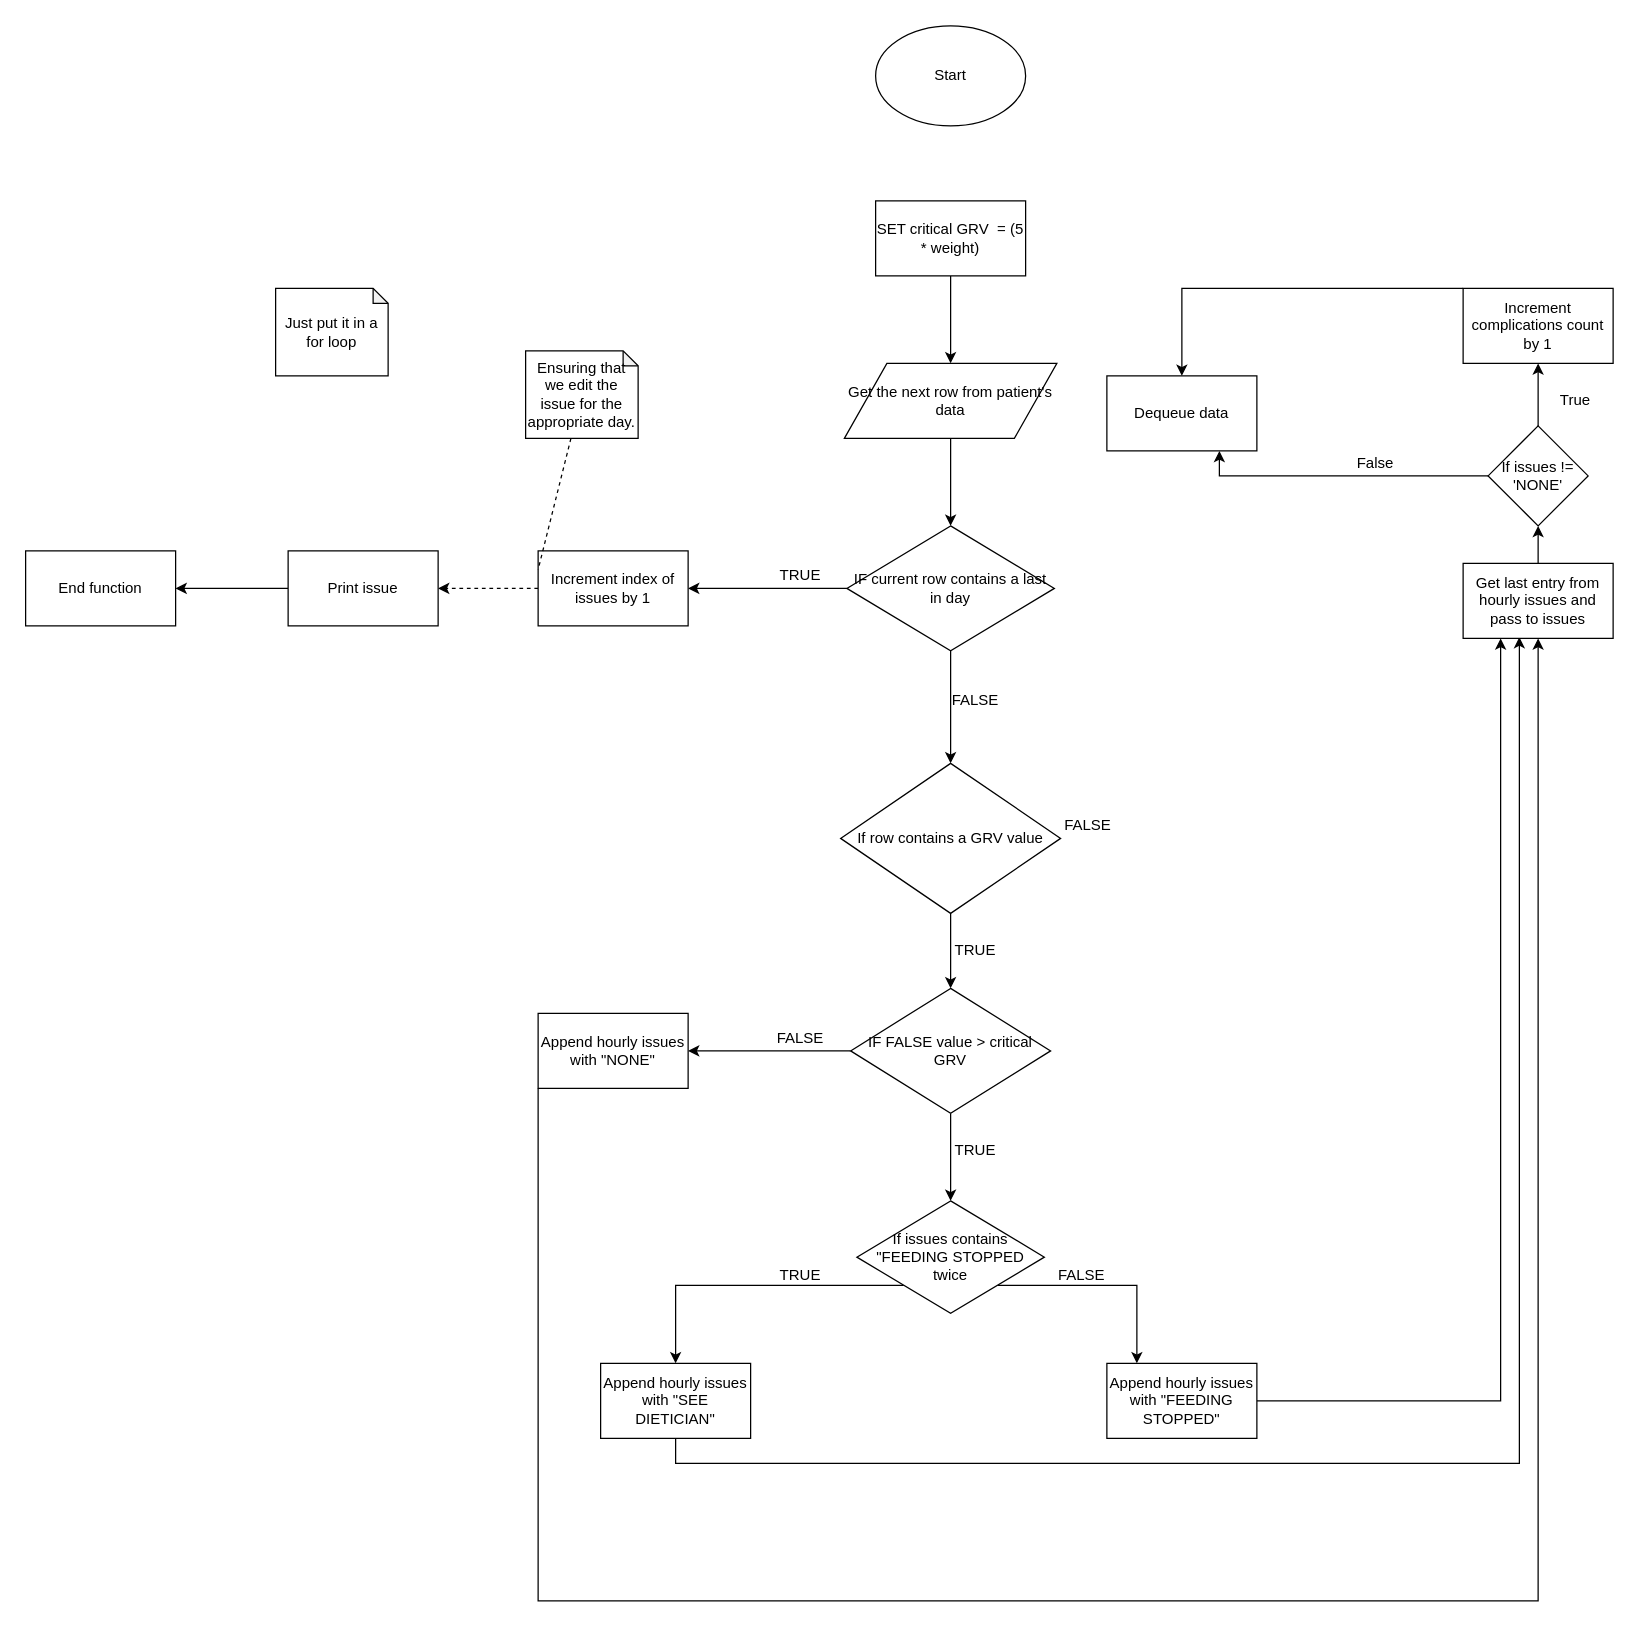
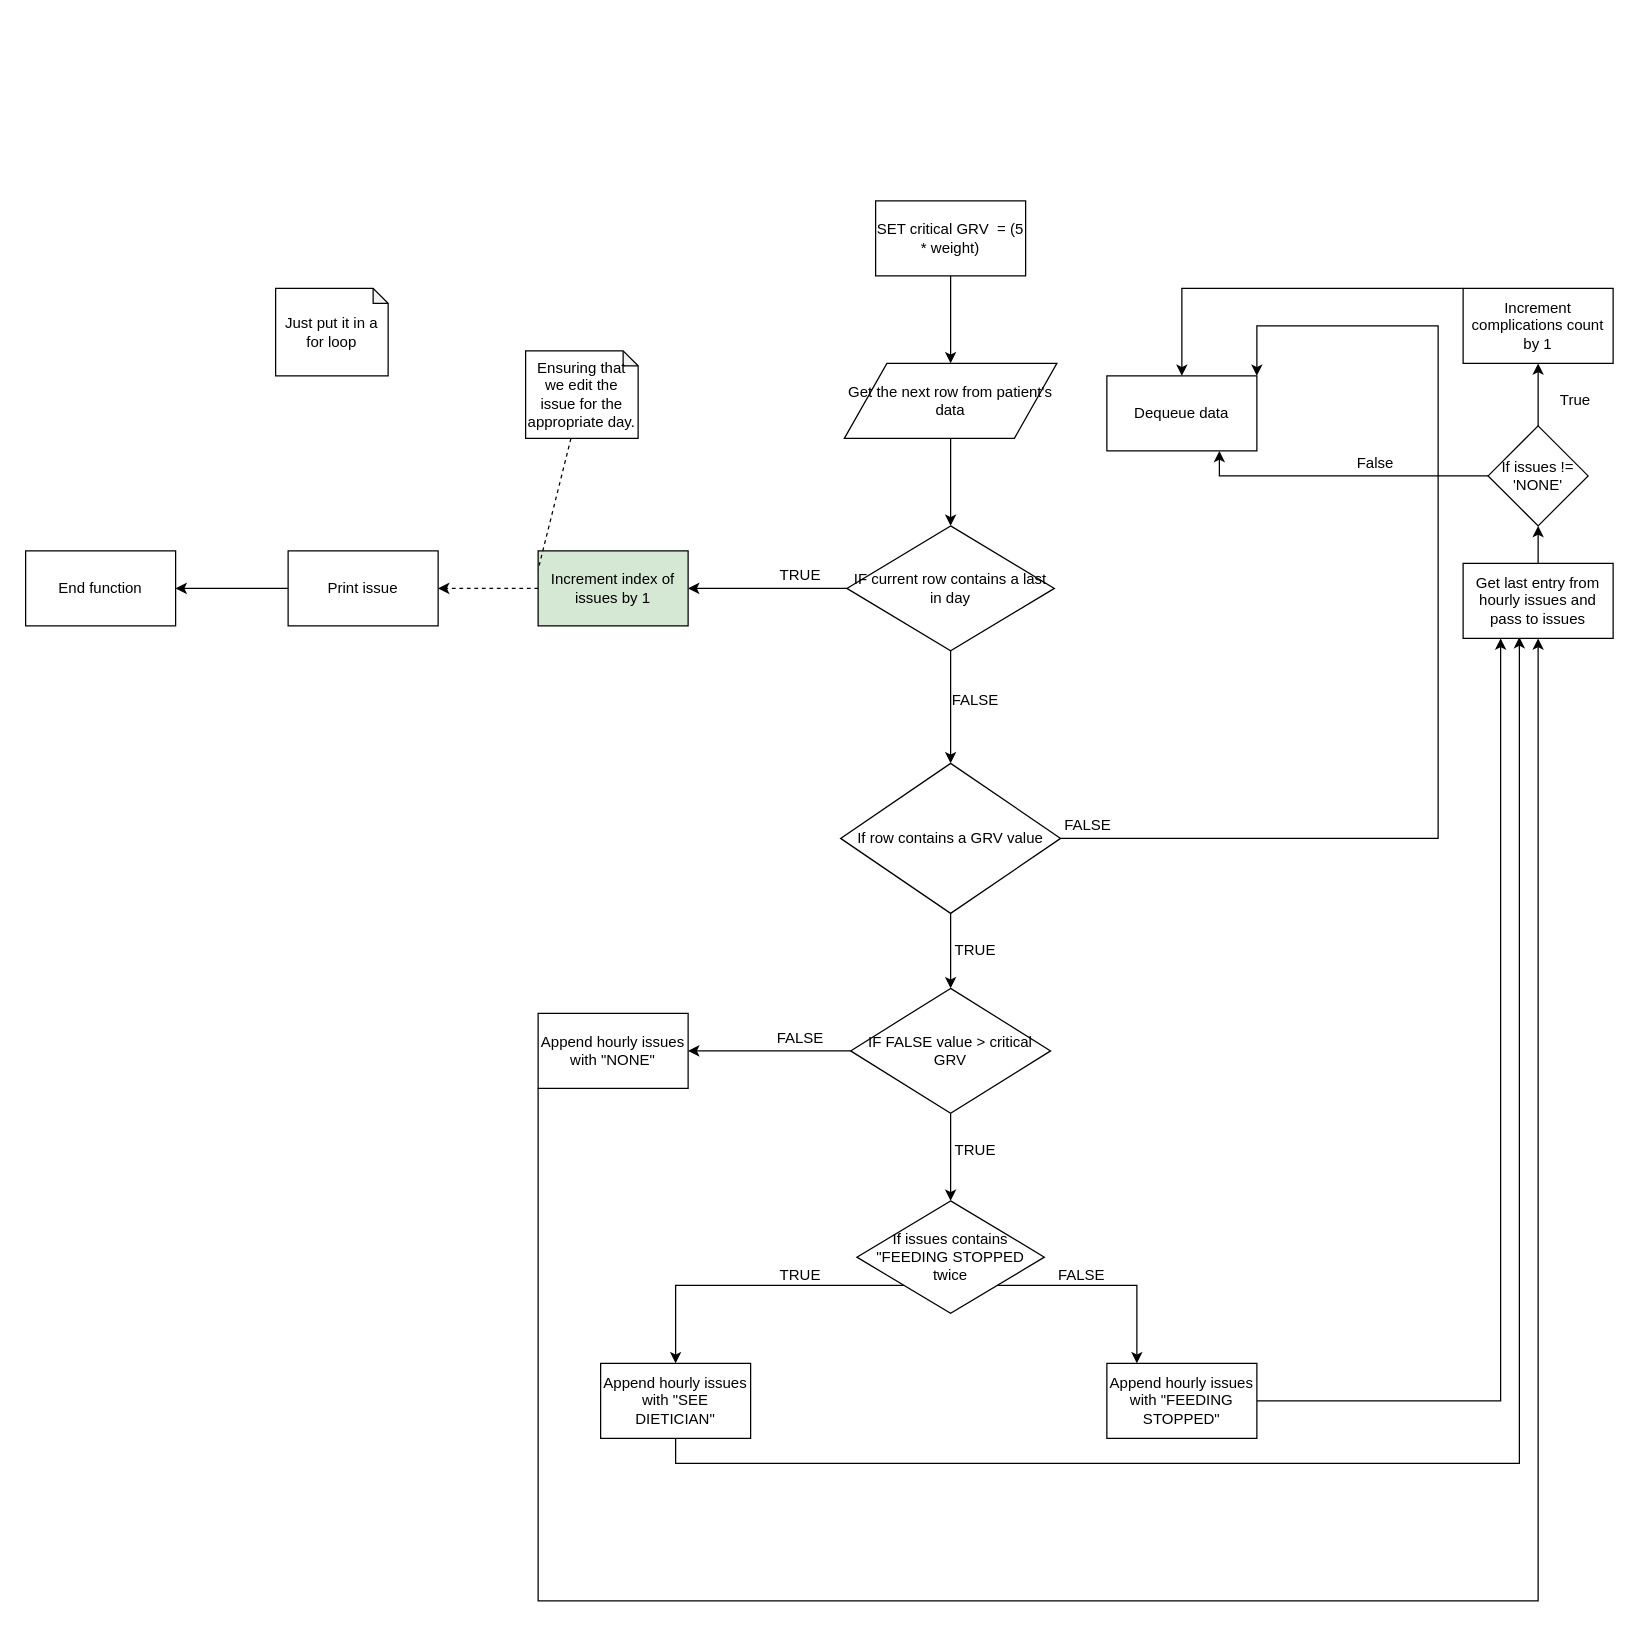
(951, 76) -> none
(613, 588) -> (613, 588)
none -> (1438, 659)
